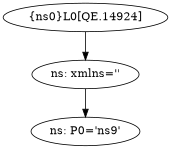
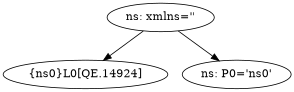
(85, 42) -> (127, 43)
(85, 131) -> (237, 74)
